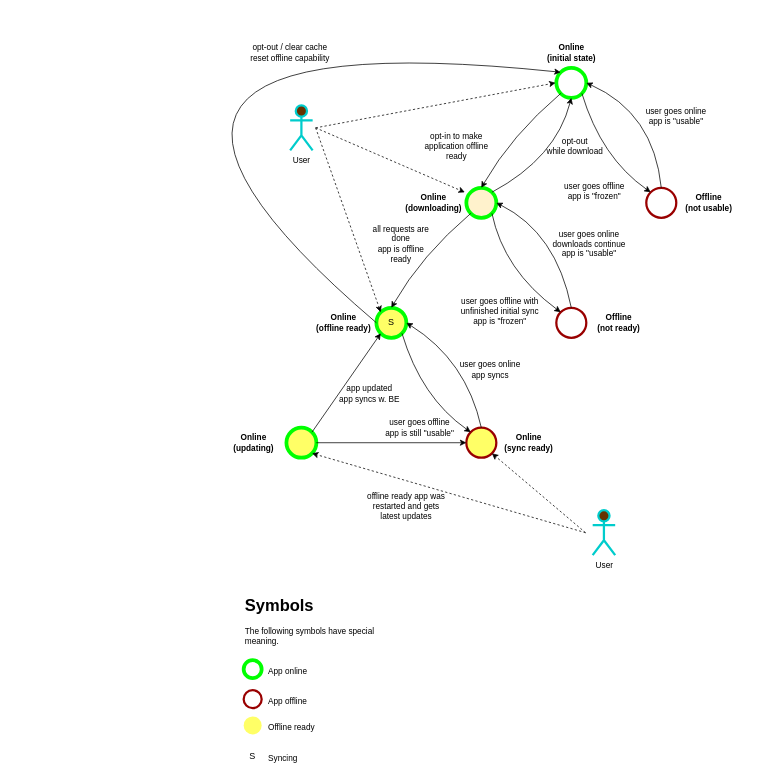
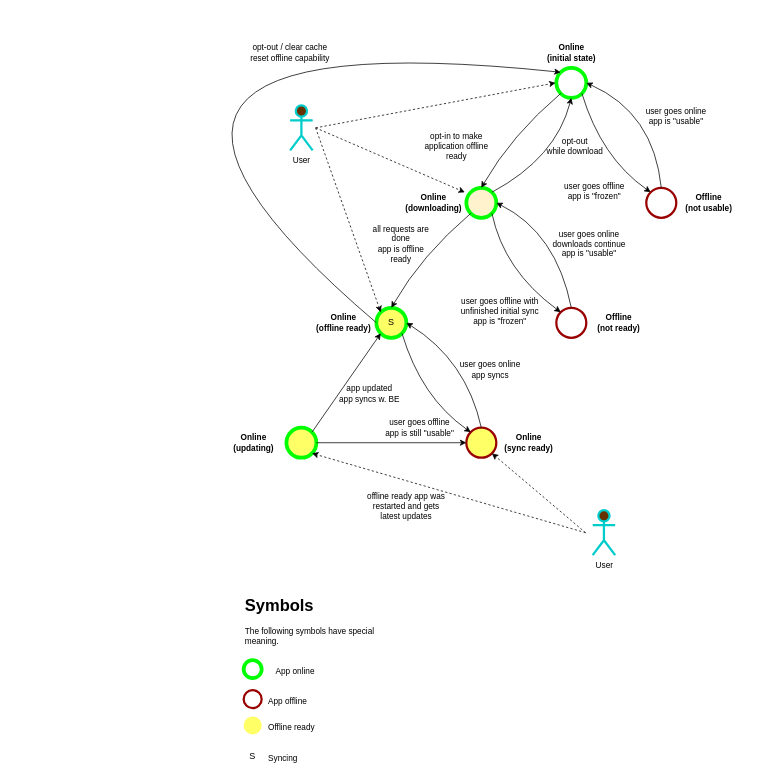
(293, 672) -> (301, 672)
